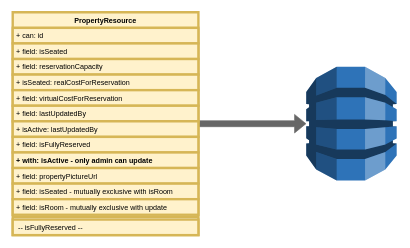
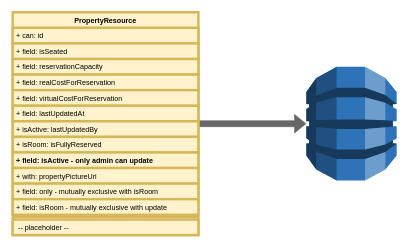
(79, 83) -> (72, 83)
(54, 114) -> (54, 114)
(56, 145) -> (59, 145)
(84, 161) -> (85, 161)
(63, 176) -> (62, 176)
(100, 192) -> (92, 192)
(53, 228) -> (46, 228)
